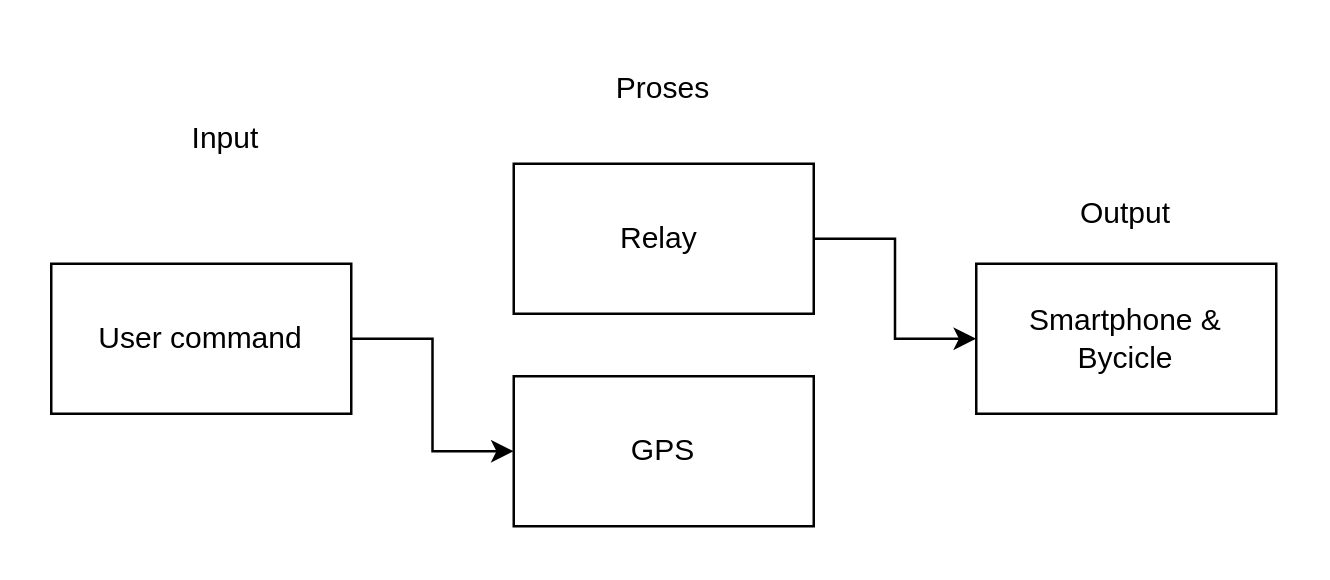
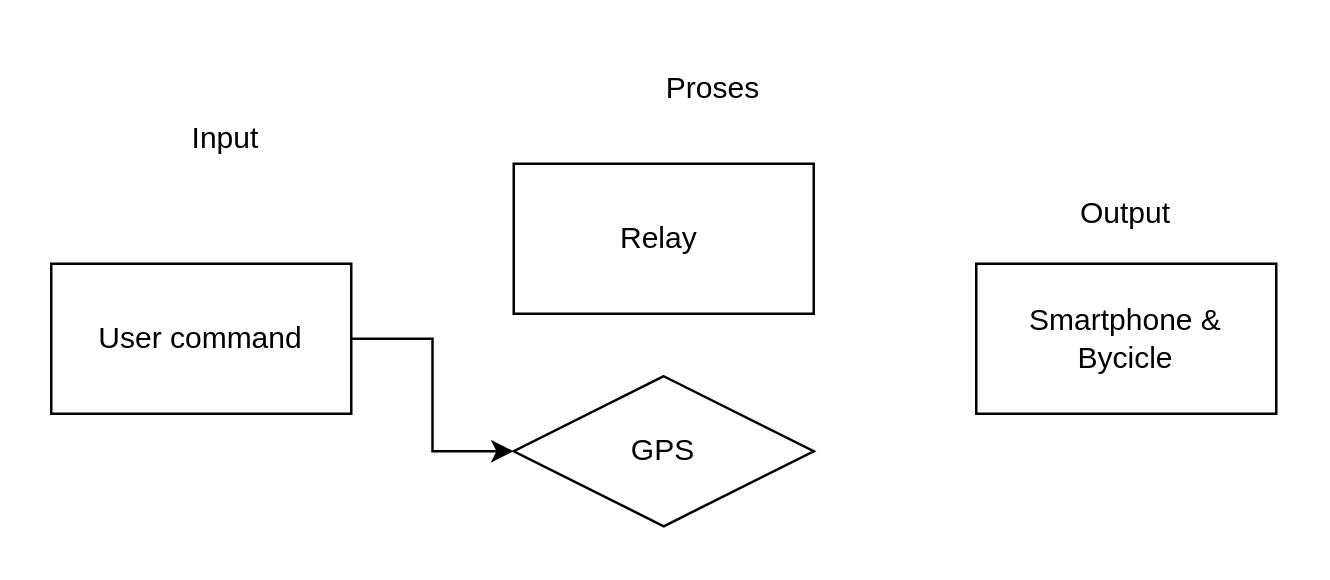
(664, 89) -> (714, 89)
(895, 281) -> none
(664, 451) -> (664, 451)
